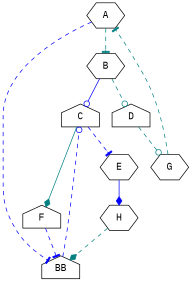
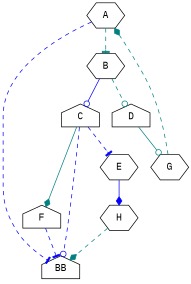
(151, 89) -> (152, 92)
(148, 139) -> (148, 139)
(72, 195) -> (73, 189)
